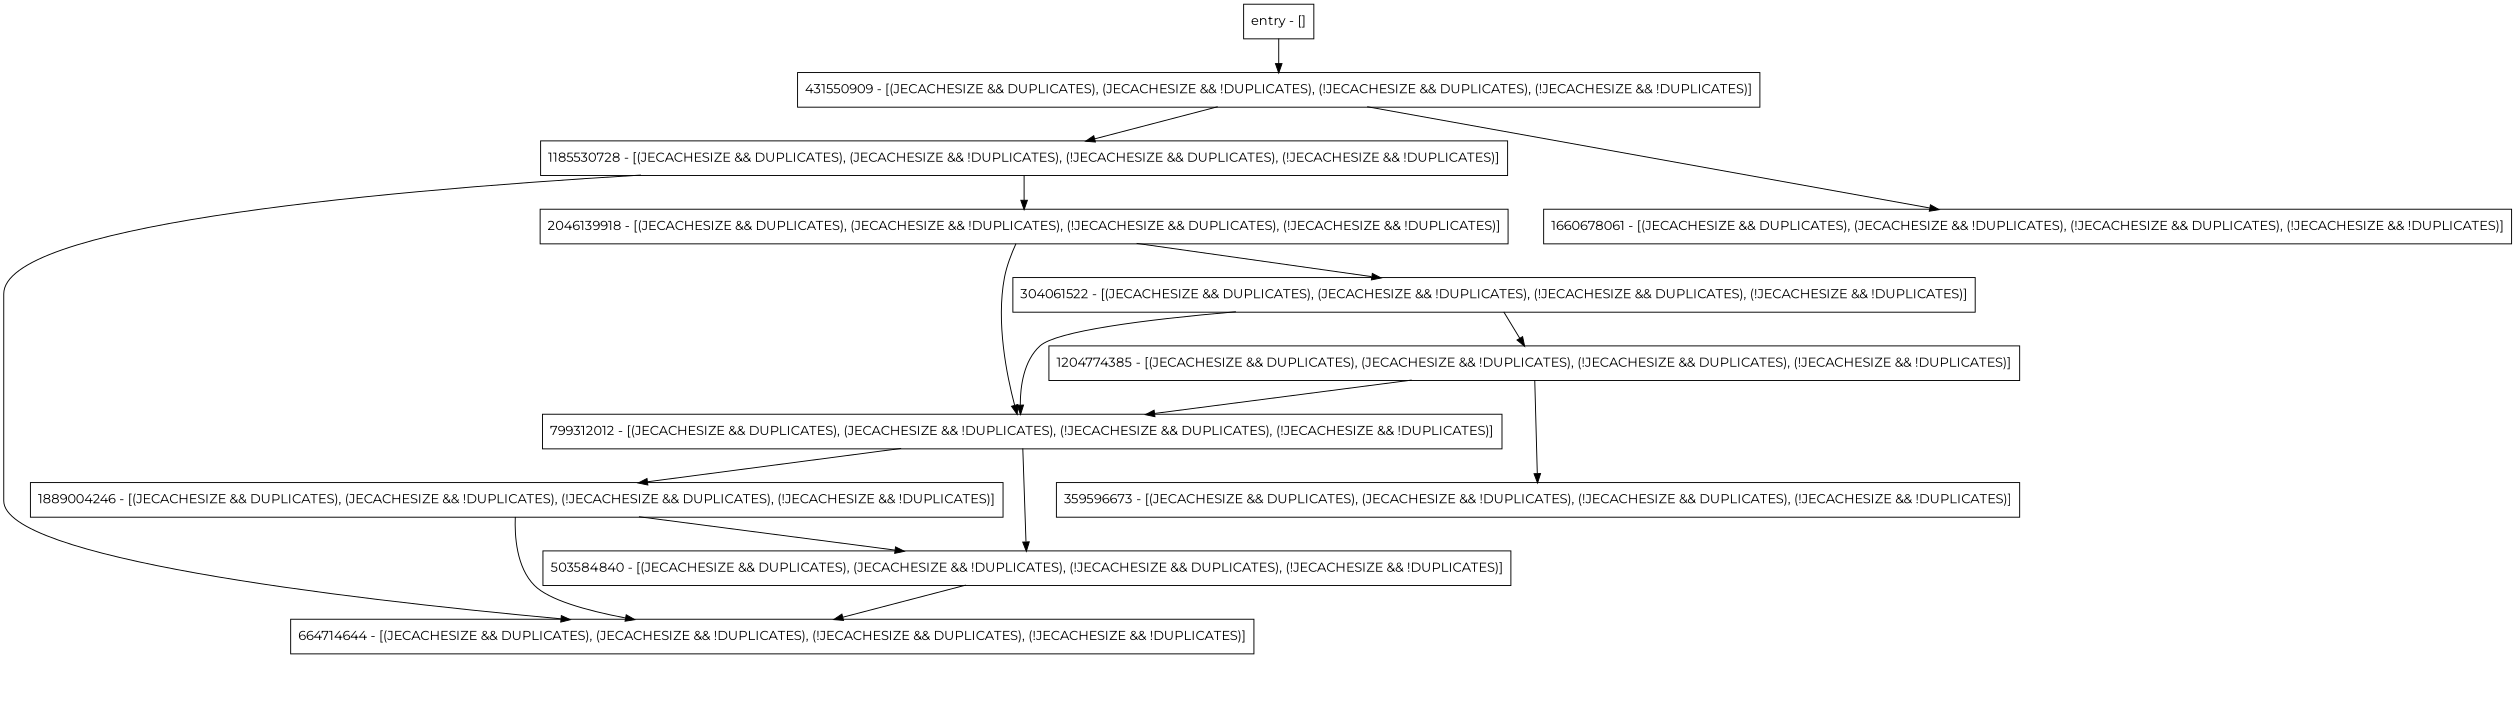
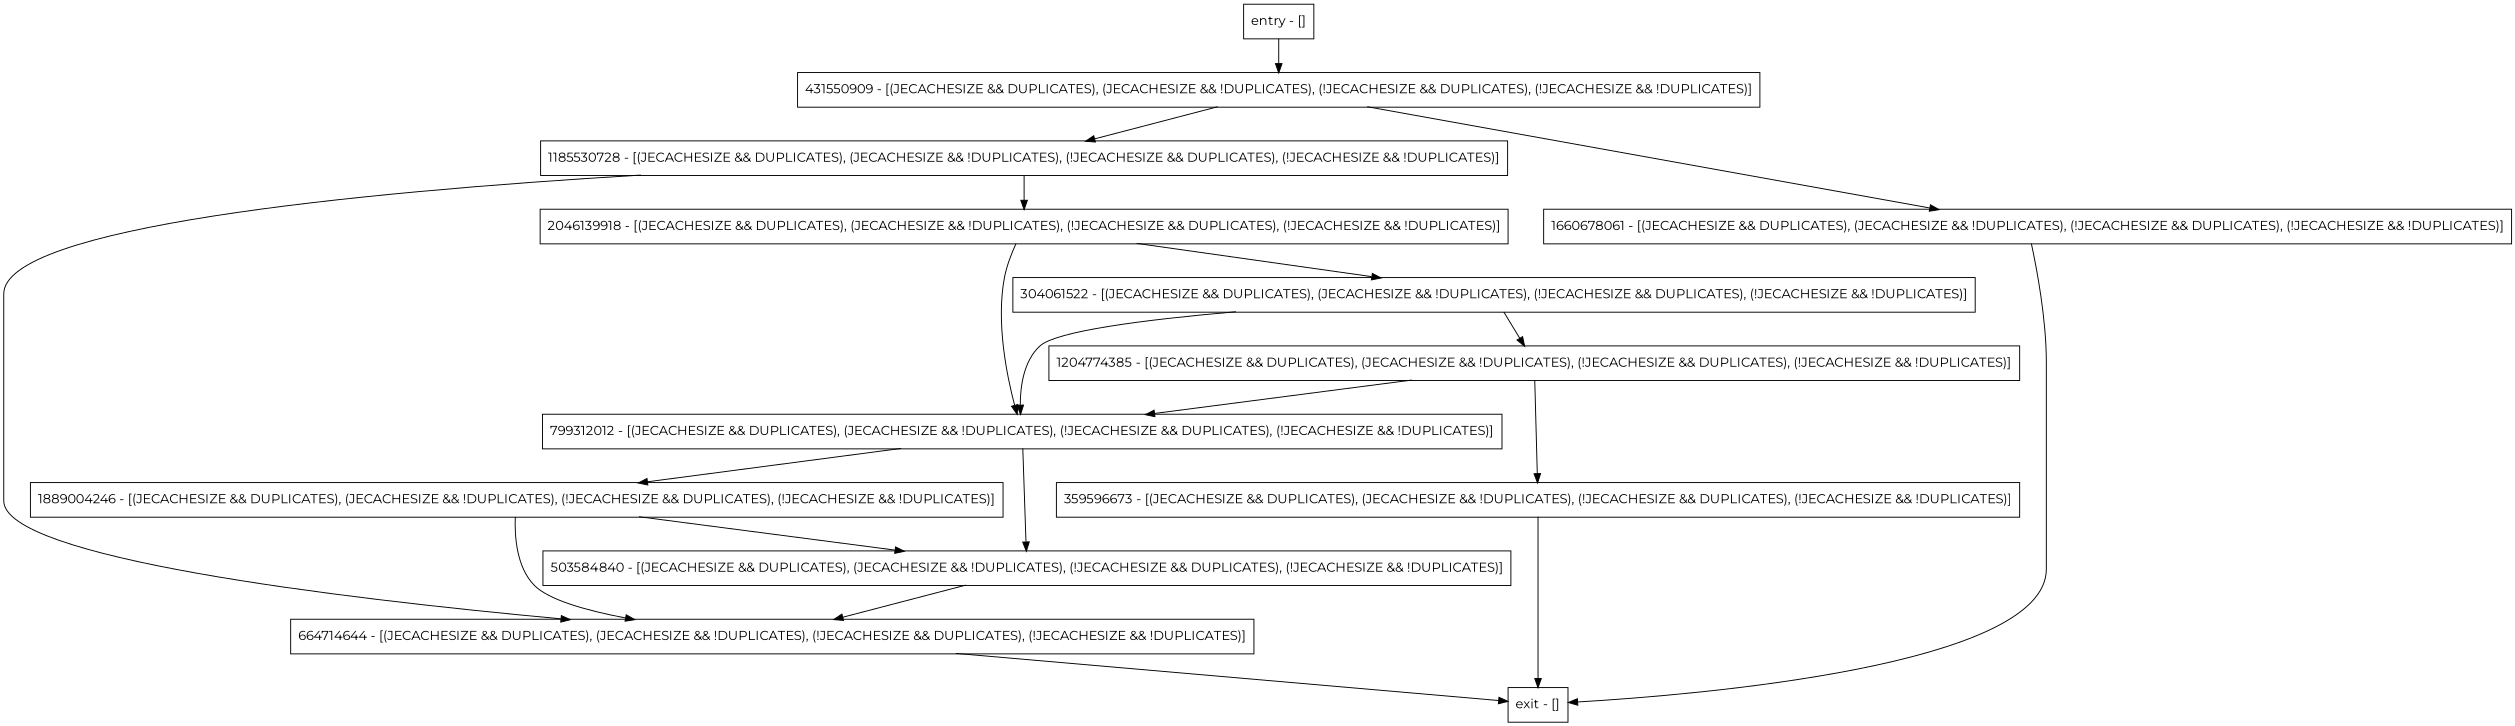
none -> (1538, 705)
